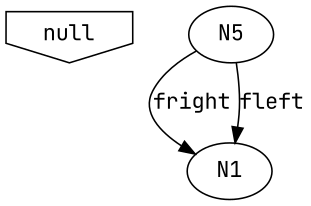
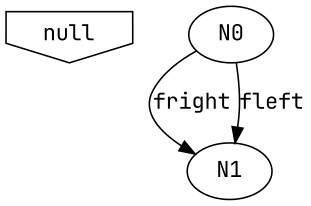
(231, 35) -> (231, 35)
